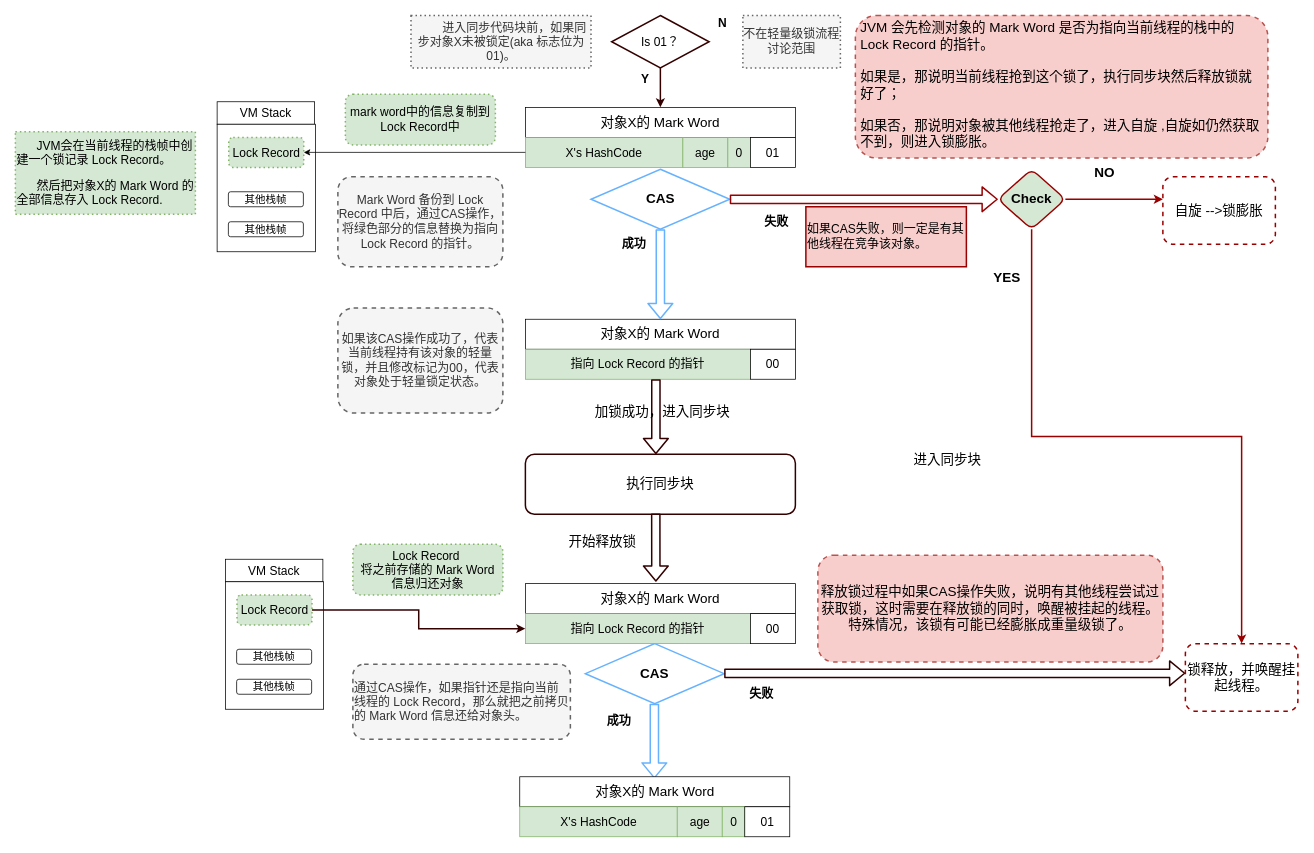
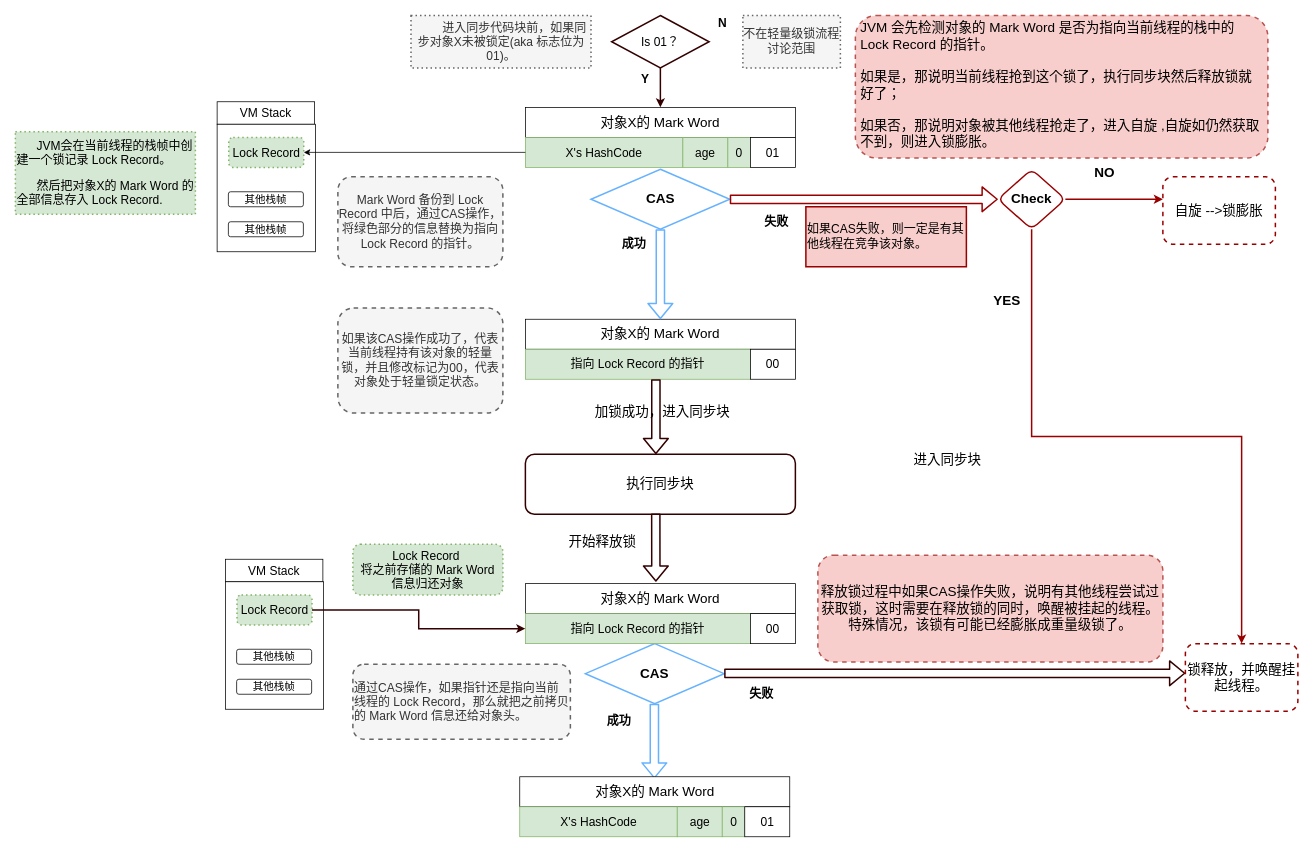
(420, 119) -> none
(1032, 199) -> (1032, 199)
(1007, 278) -> (1007, 300)
